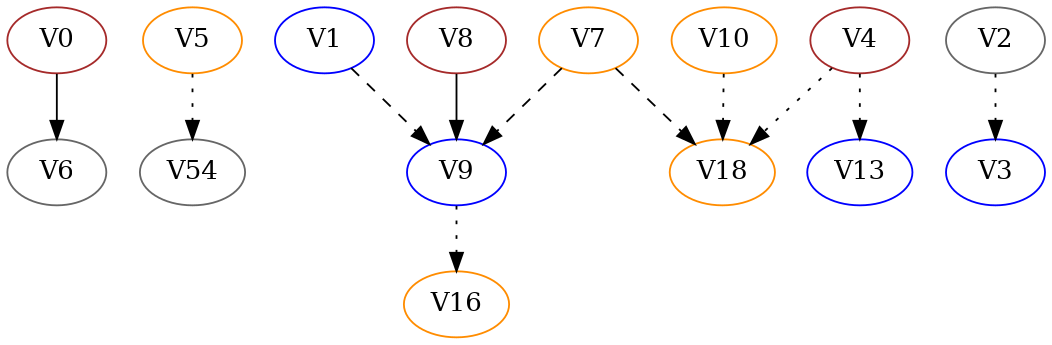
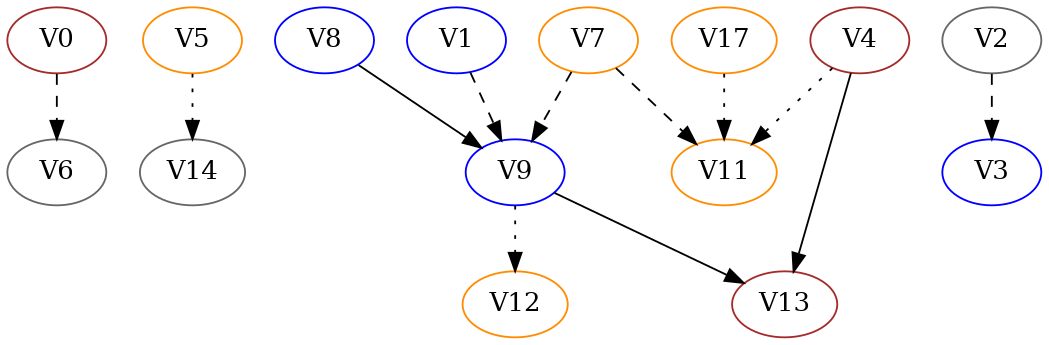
(456, 40) -> (324, 40)
(724, 40) -> (724, 40)
(57, 97) -> (57, 97)
(860, 97) -> (825, 163)
(996, 97) -> (992, 97)
(192, 172) -> (192, 172)
(722, 172) -> (724, 172)
(860, 172) -> (785, 304)
none -> (641, 234)
(456, 304) -> (515, 304)
